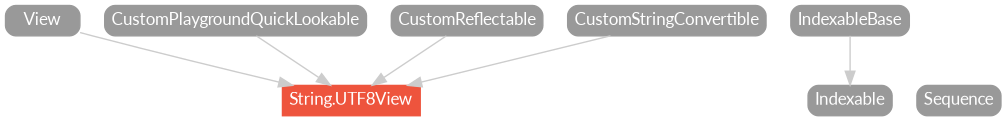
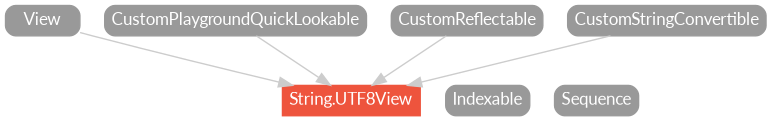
(850, 21) -> none
